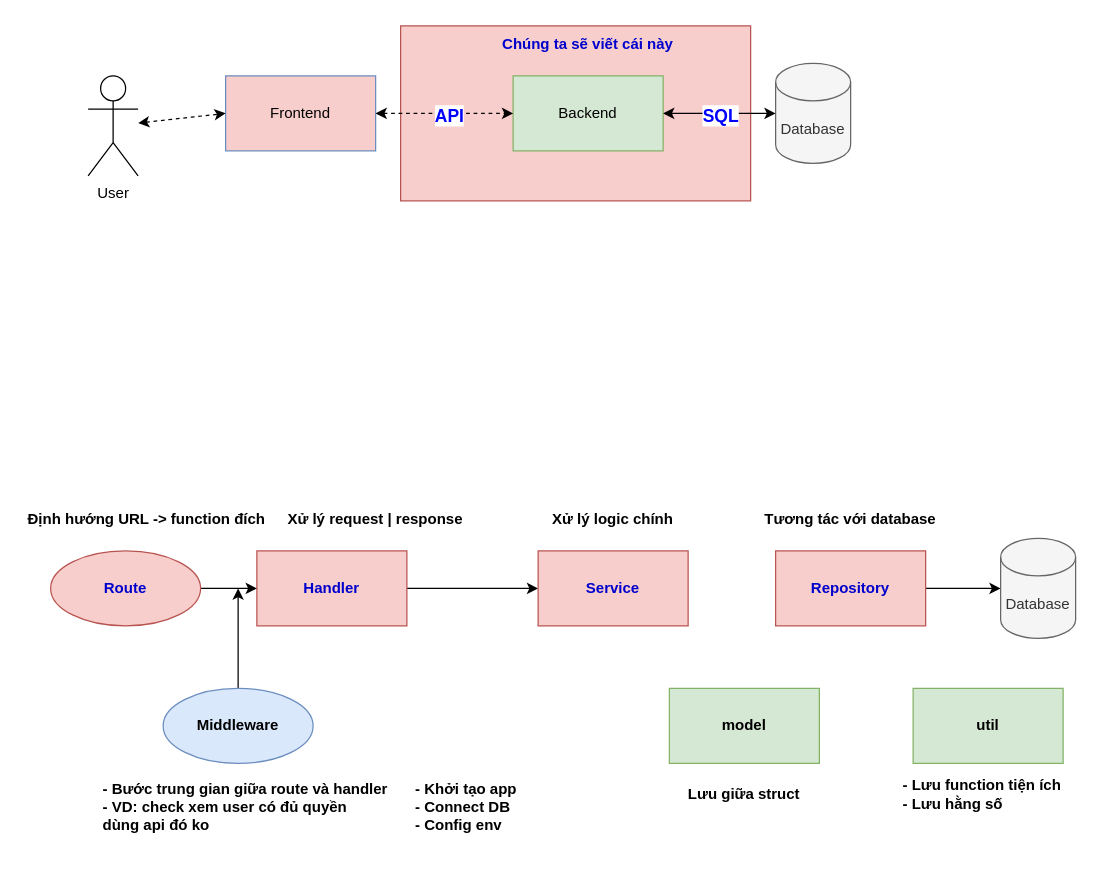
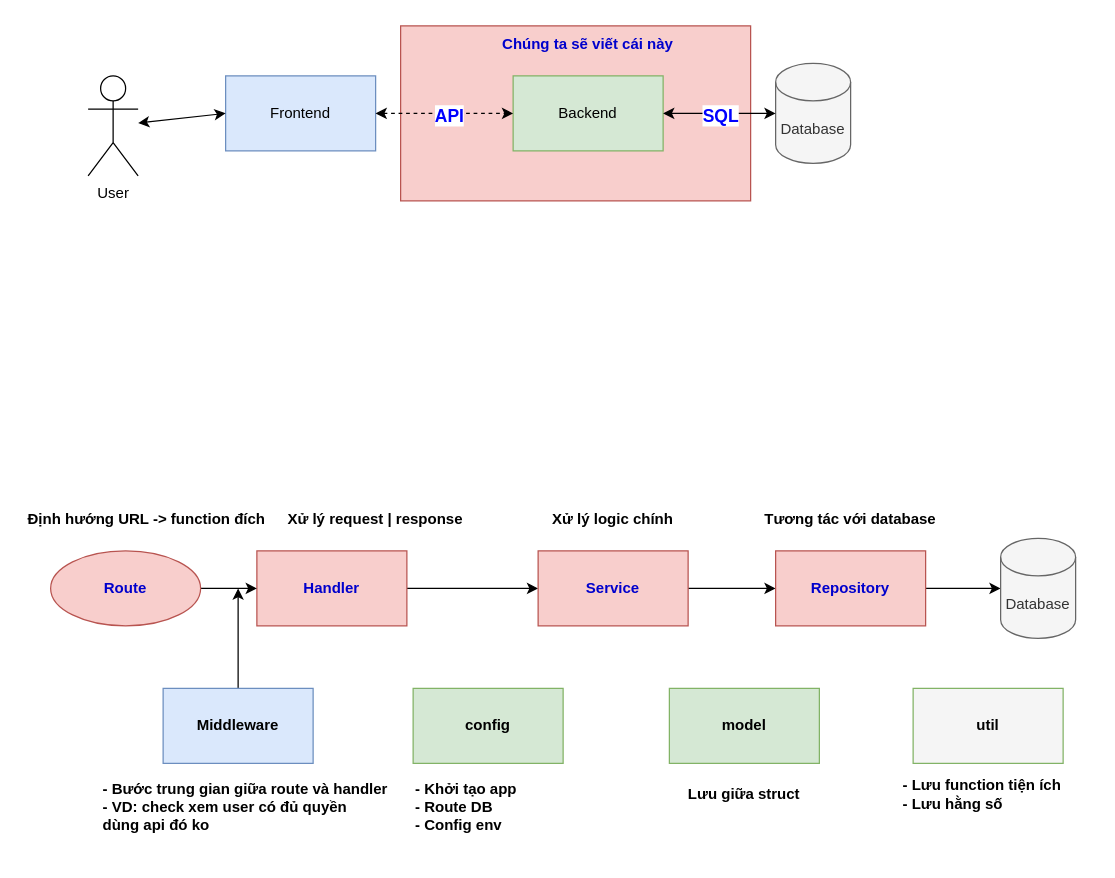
(301, 113) -> (301, 113)
(181, 118) -> (181, 118)
none -> (727, 588)
(238, 726) -> (238, 726)
none -> (488, 726)
(988, 726) -> (988, 726)
(467, 807) -> (467, 807)
